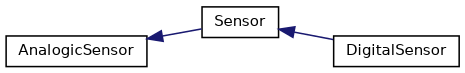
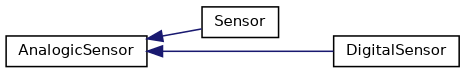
(314, 36) -> (248, 51)
